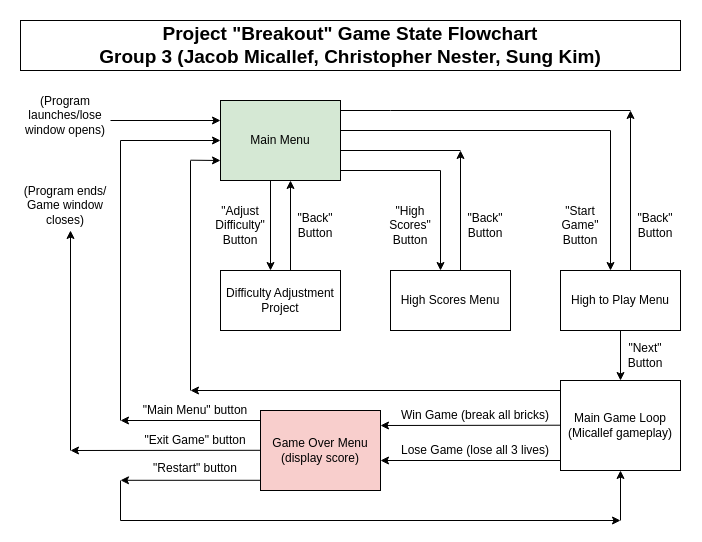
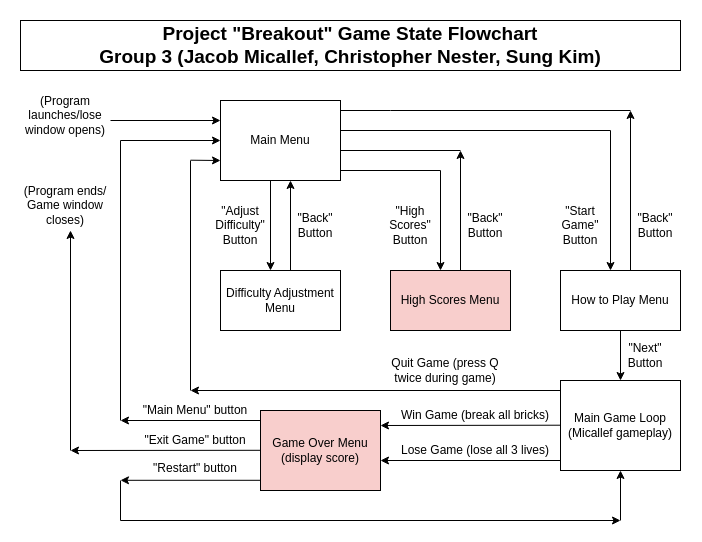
(281, 141) -> (281, 141)
(281, 301) -> (281, 301)
(451, 301) -> (451, 301)
(621, 301) -> (621, 301)
none -> (446, 371)
